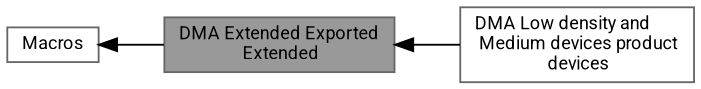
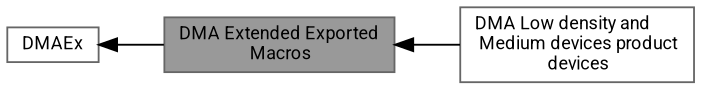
(53, 45) -> (53, 45)
(279, 45) -> (279, 45)
